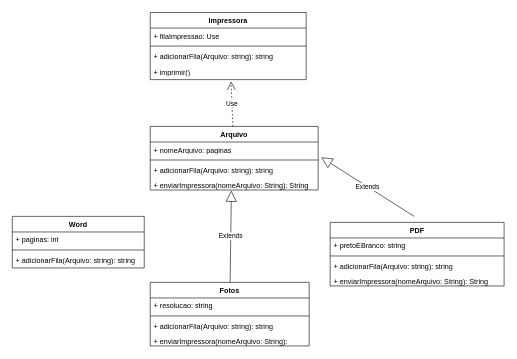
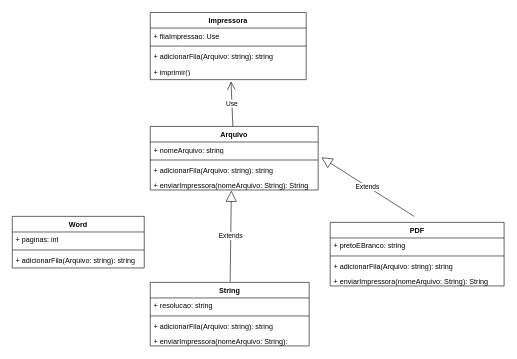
(232, 107) -> (232, 107)
(194, 150) -> (192, 150)
(230, 291) -> (230, 291)
